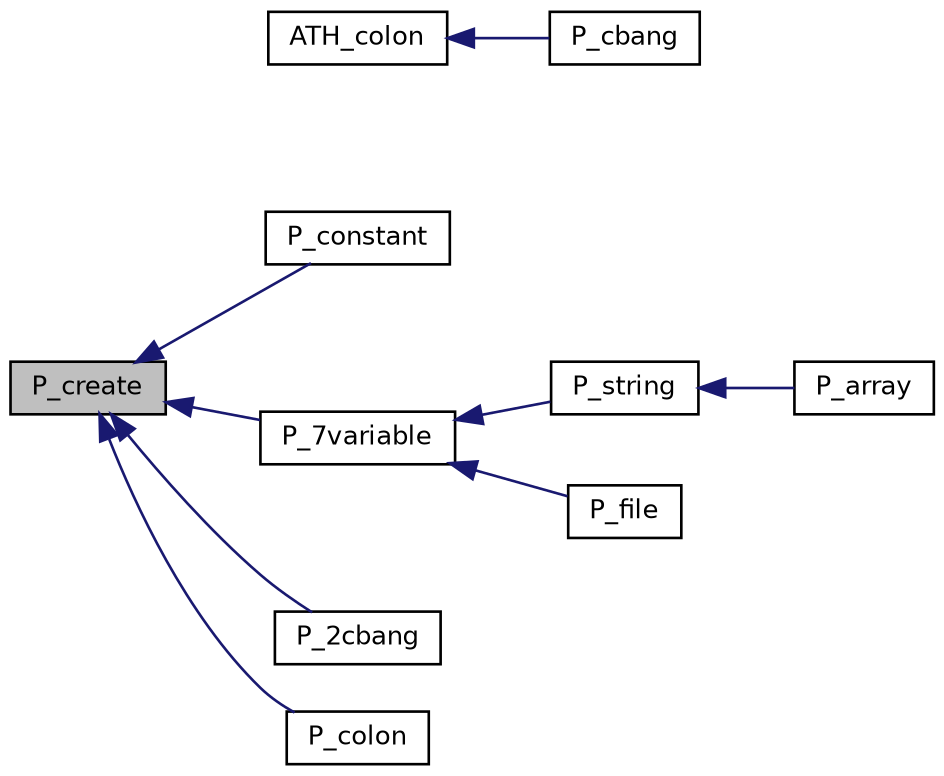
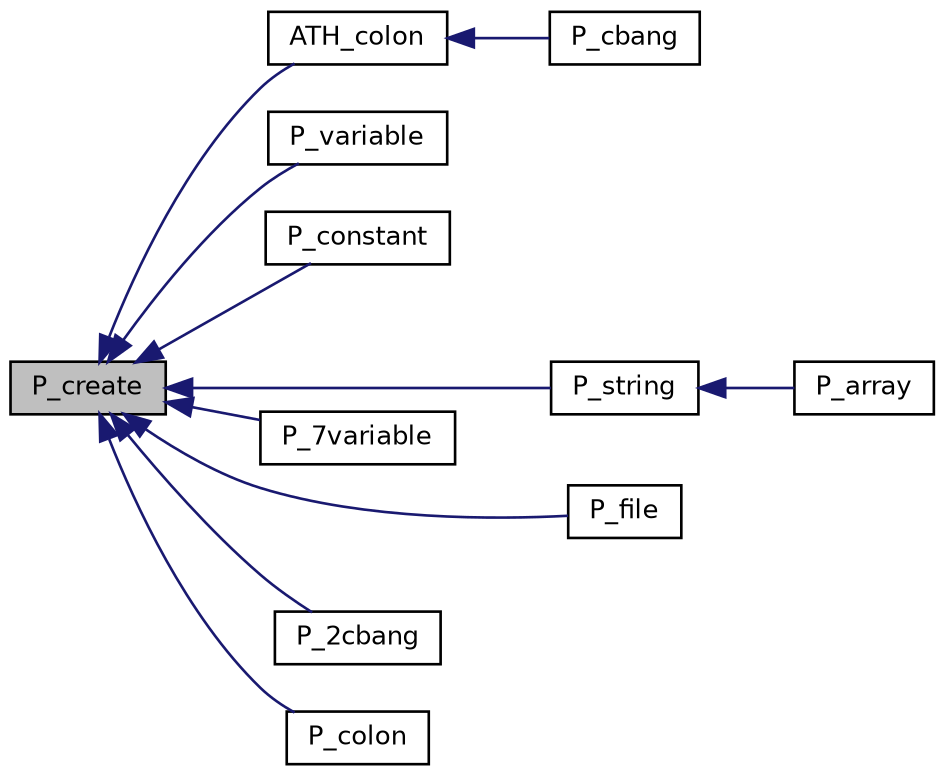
none -> (358, 138)
none -> (183, 187)
(516, 408) -> (372, 388)
(521, 483) -> (349, 507)
